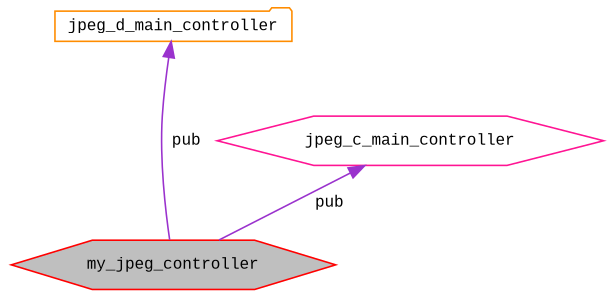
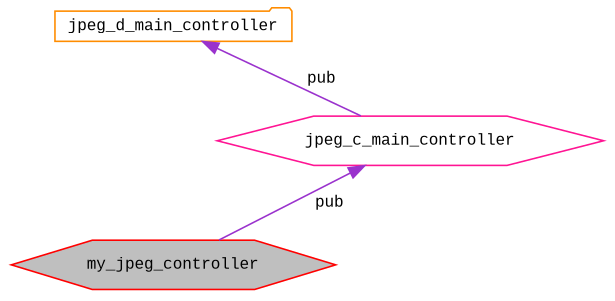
(162, 149) -> (289, 82)
